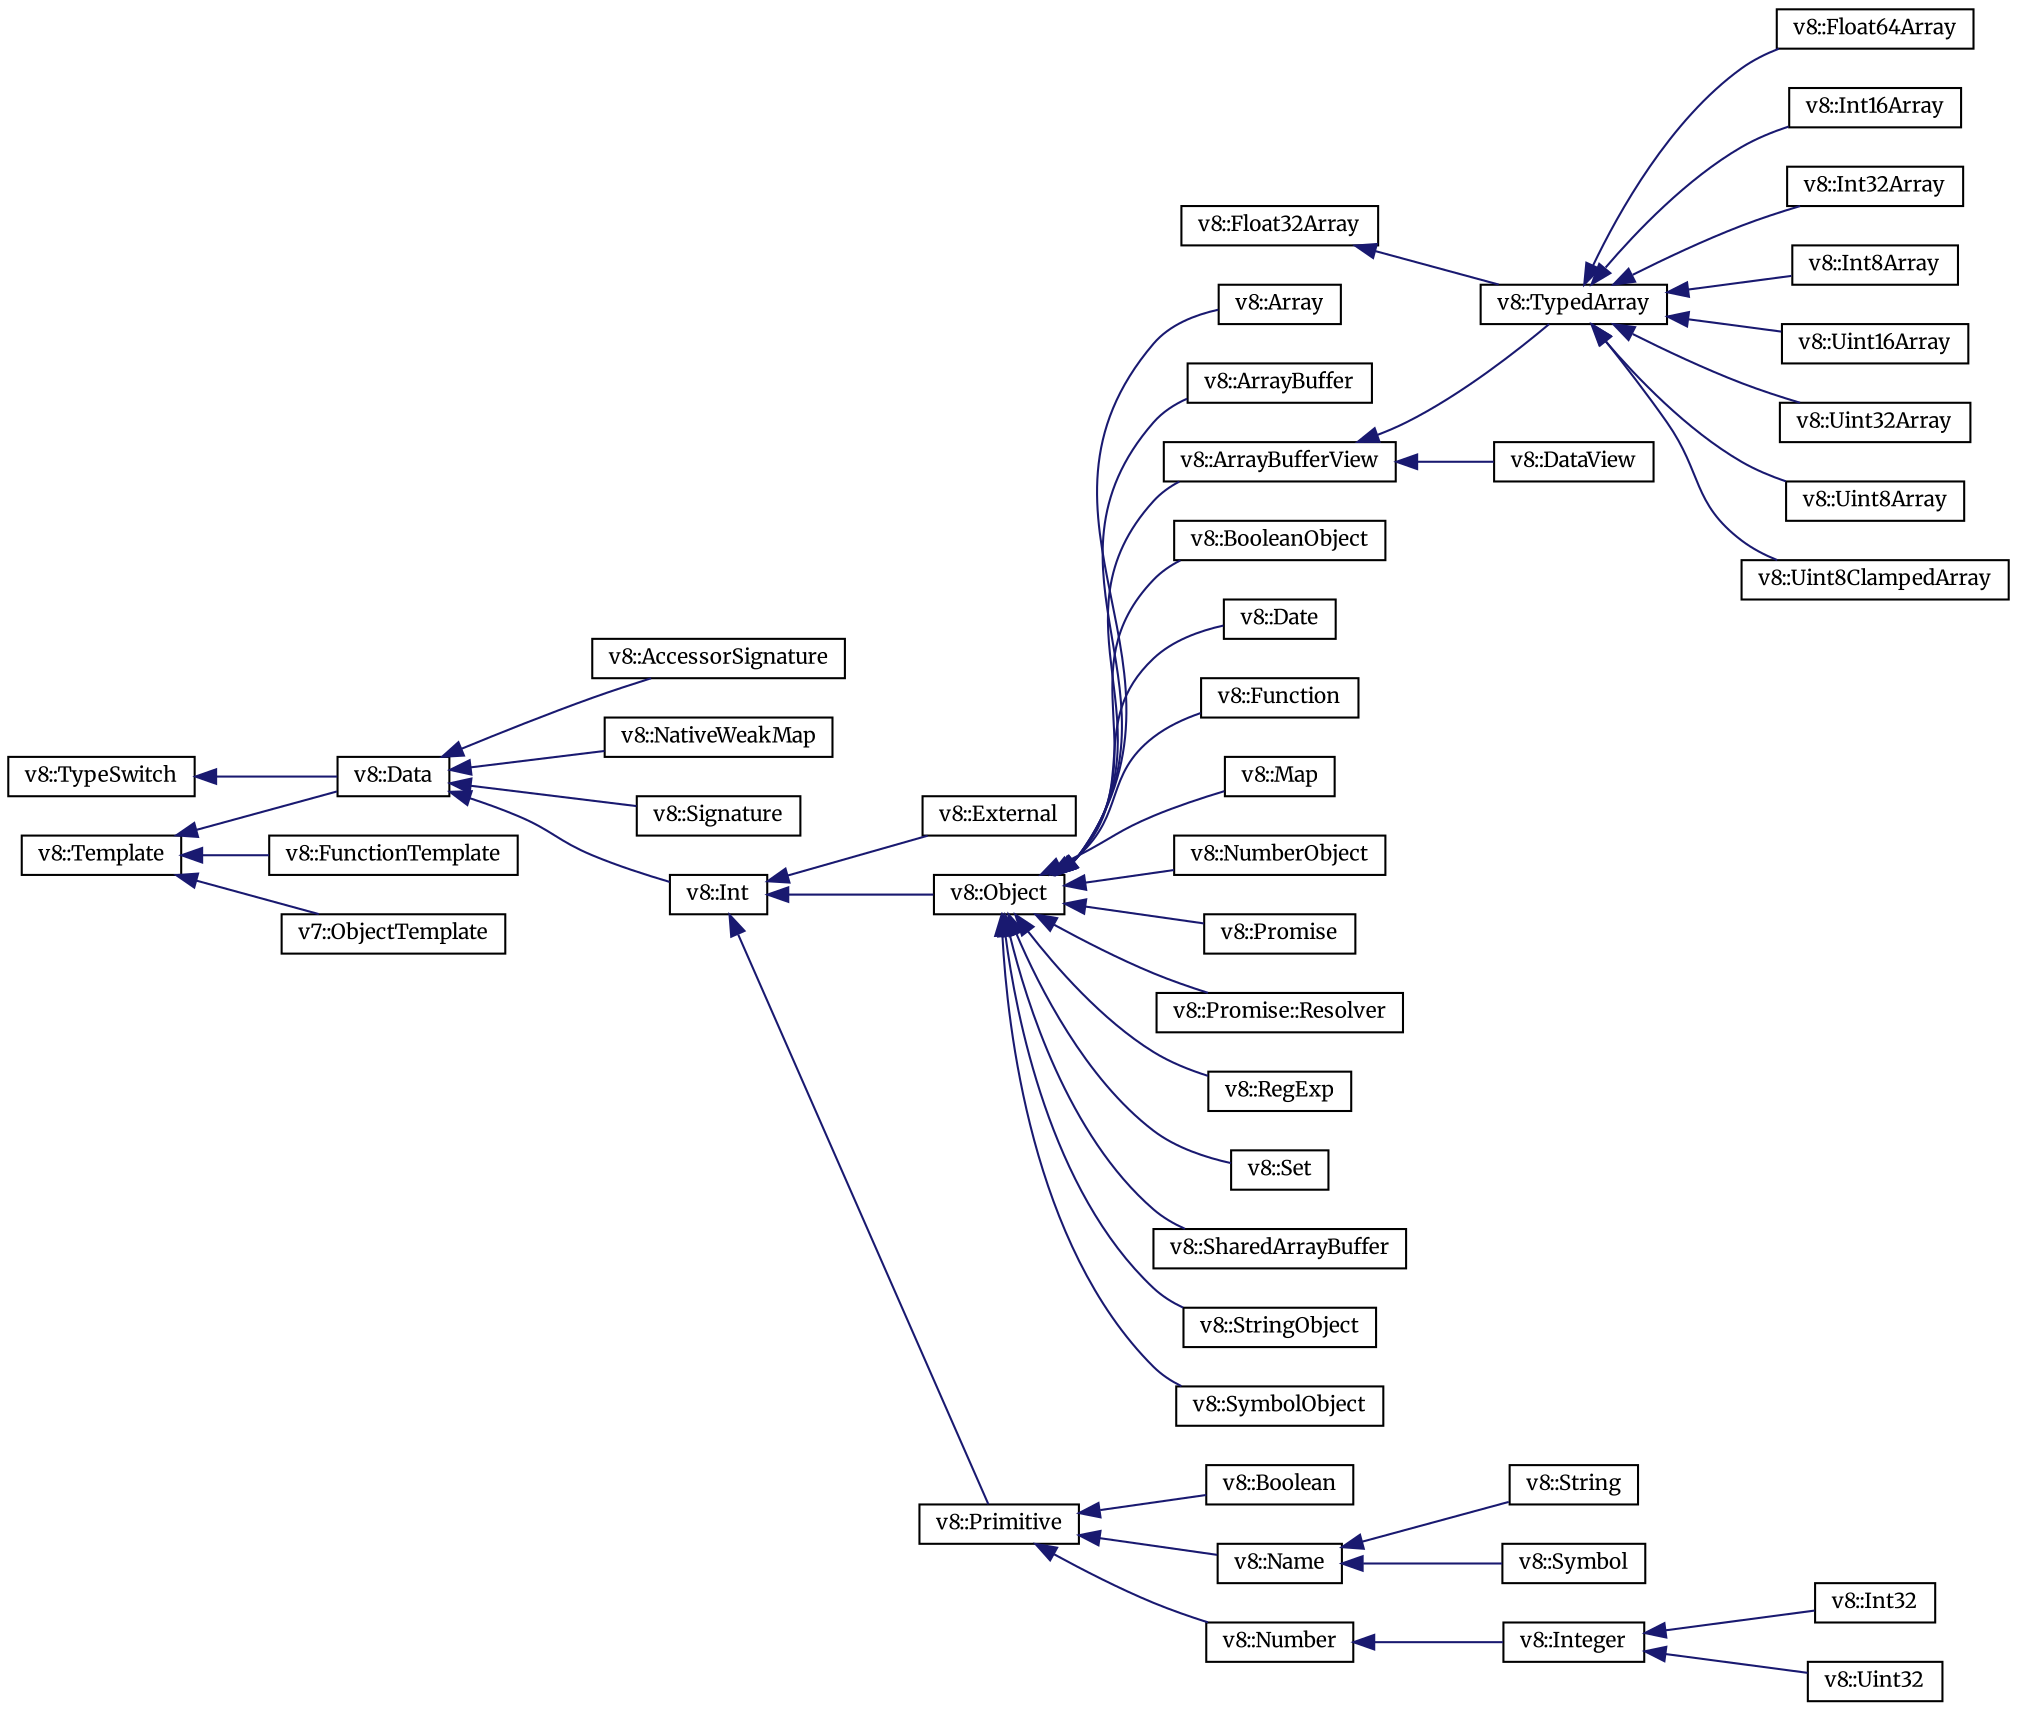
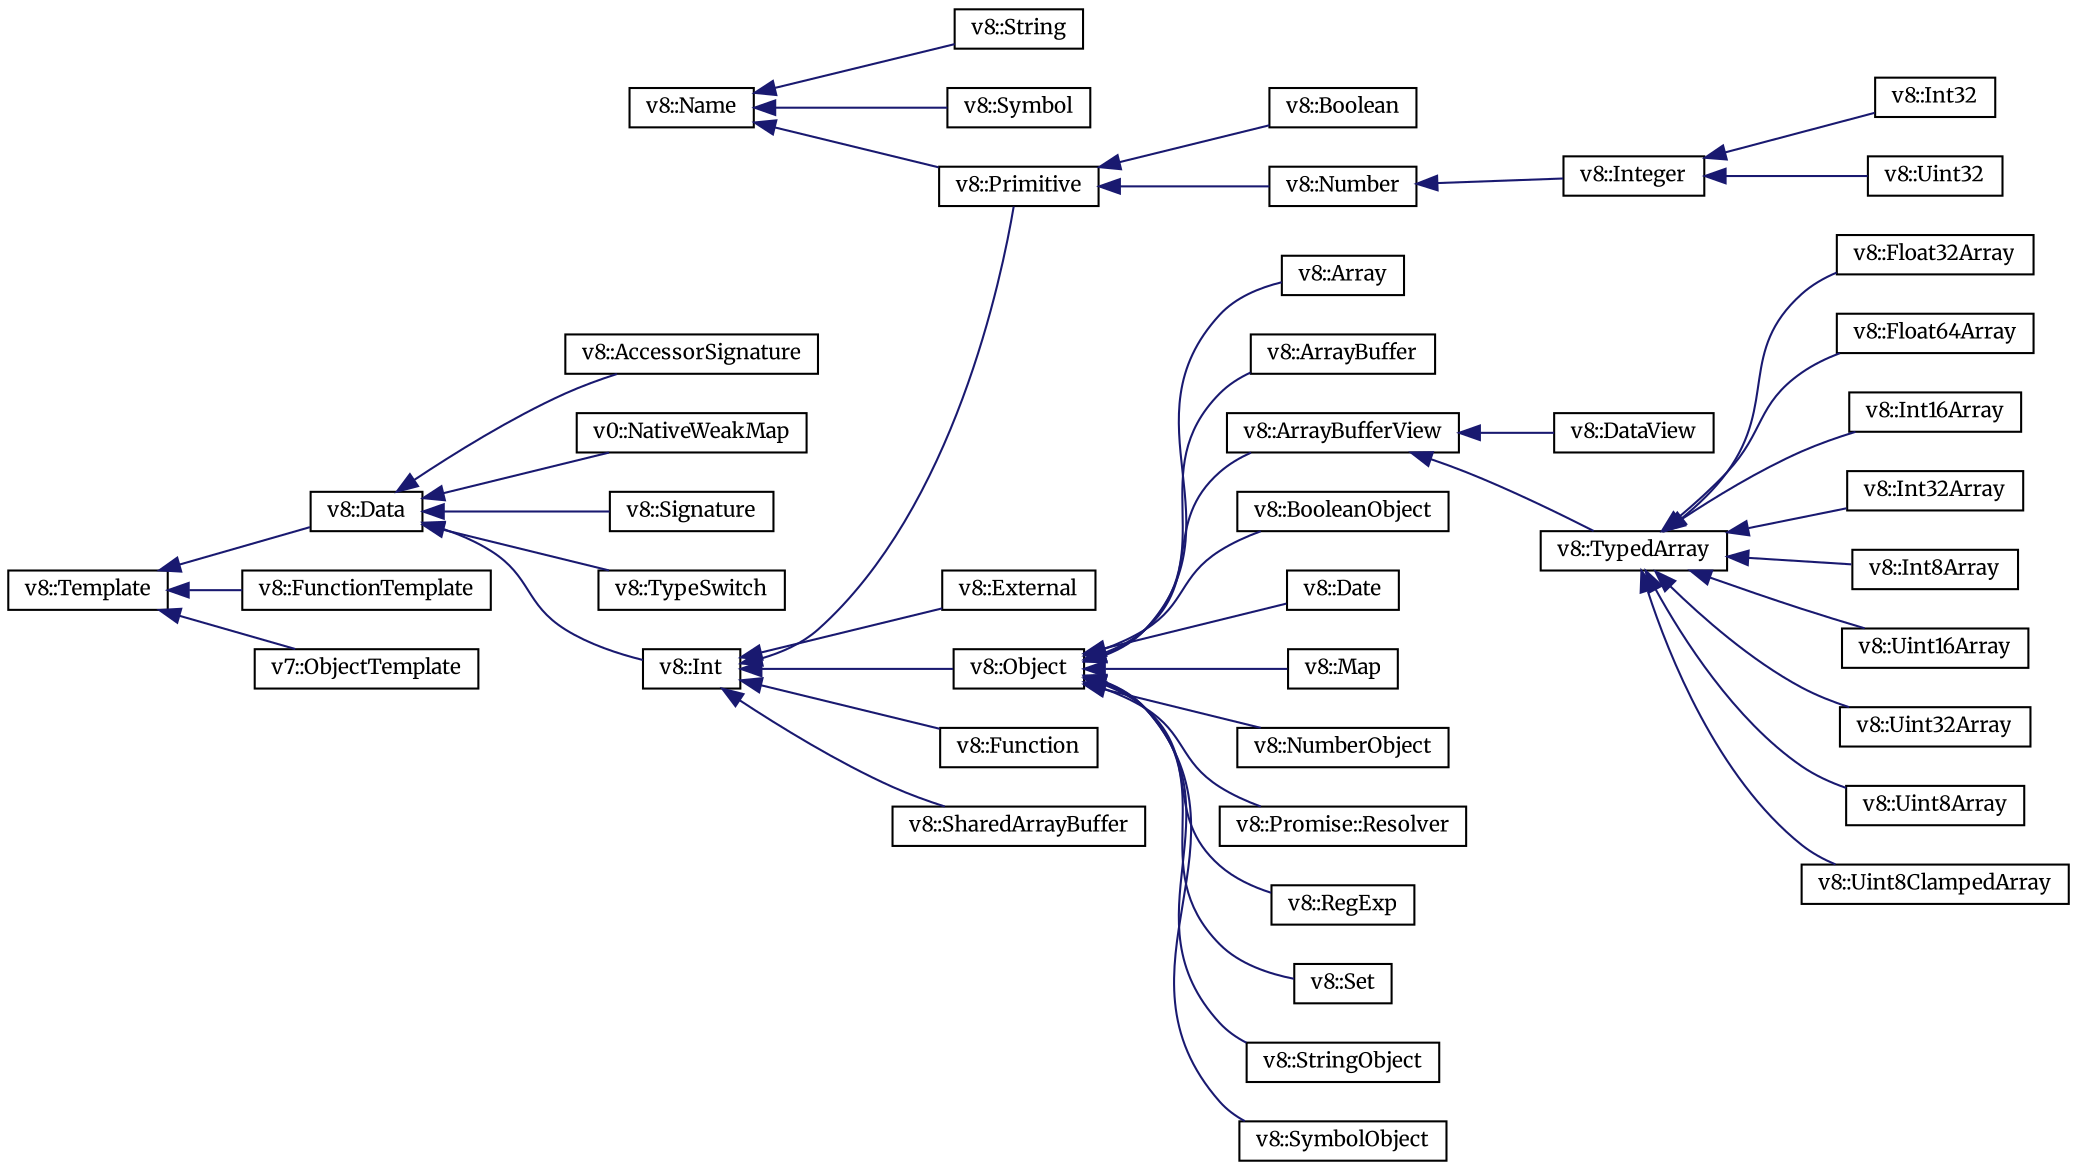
(1437, 268) -> (1757, 392)
(719, 737) -> (692, 433)
(1133, 759) -> (850, 707)
(277, 777) -> (526, 550)
(1280, 934) -> none
(1071, 1100) -> (839, 760)
(1158, 1546) -> (857, 147)
